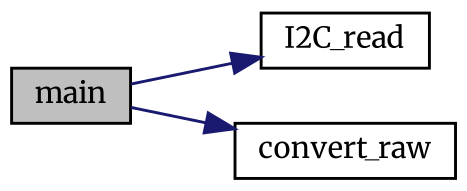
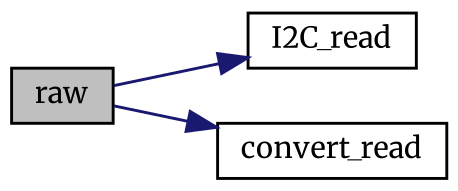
(71, 96) -> (62, 96)
(345, 151) -> (332, 151)
